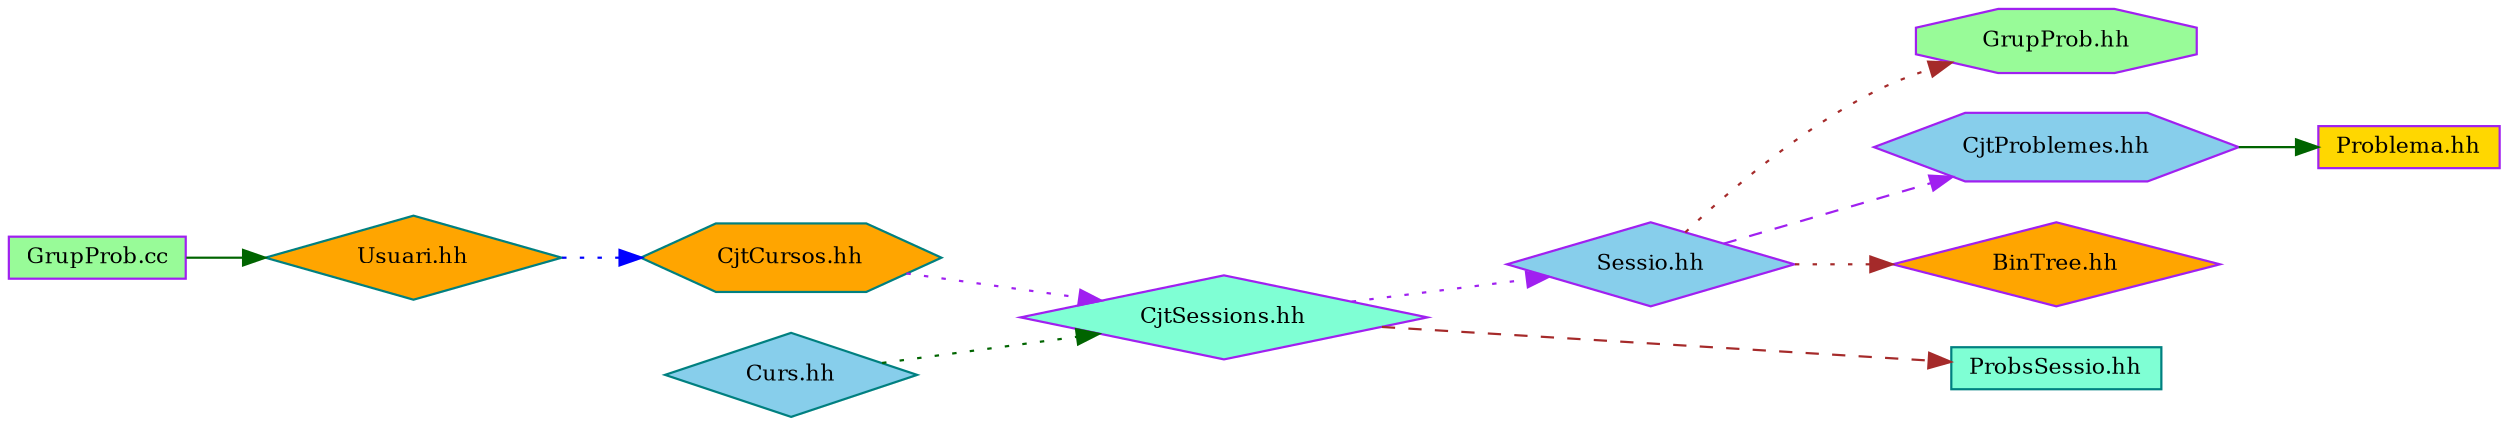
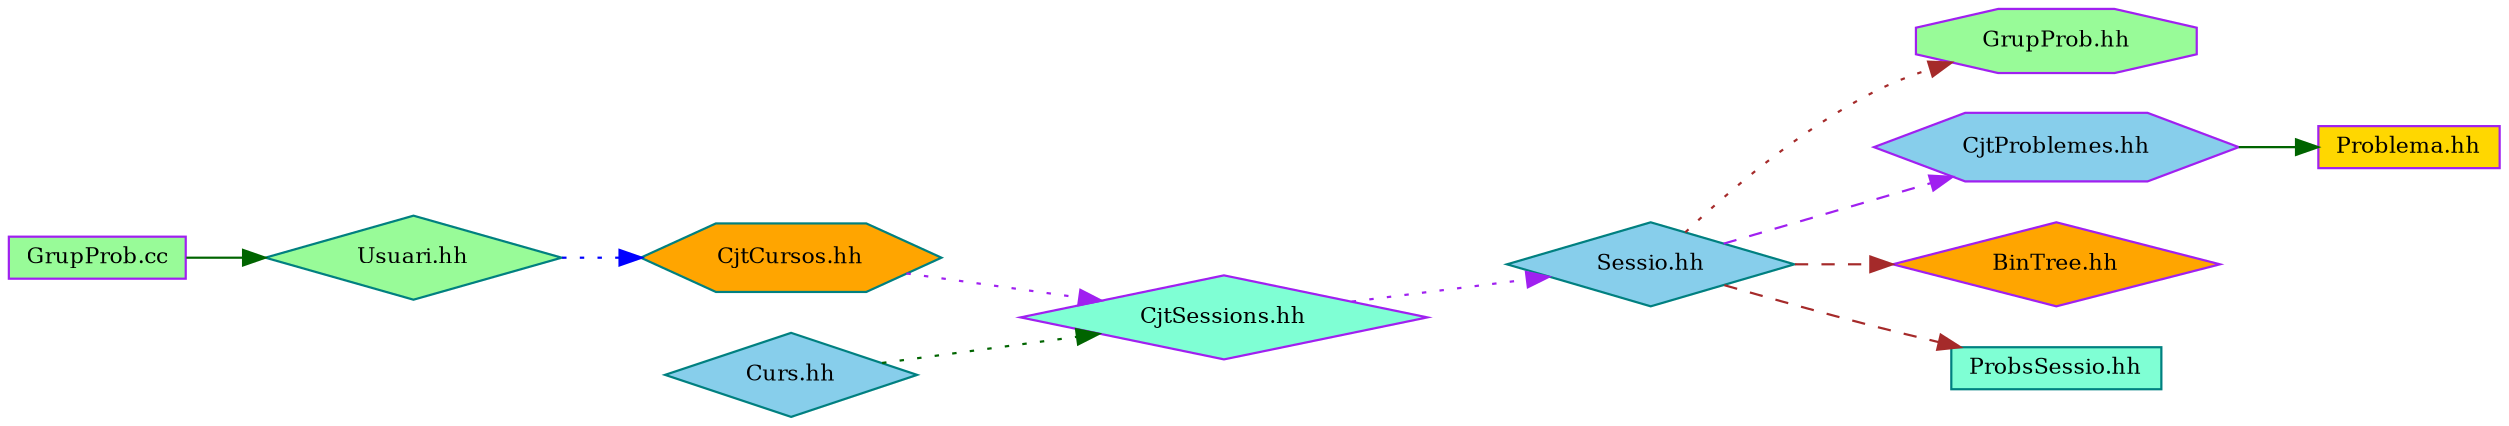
(413, 258) -> (413, 258)
(1651, 264) -> (1651, 264)
(1833, 264) -> (1833, 264)
(1655, 344) -> (1831, 315)
